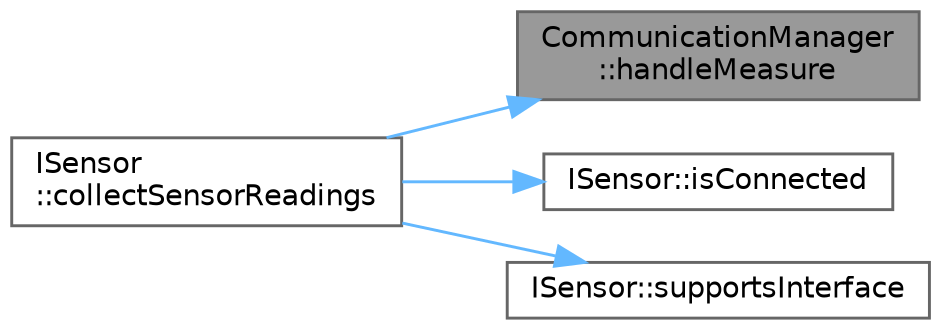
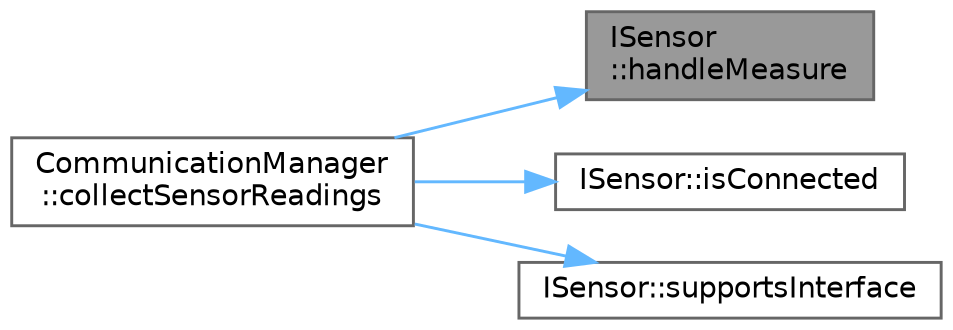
(718, 56) -> (730, 56)
(207, 182) -> (213, 182)
